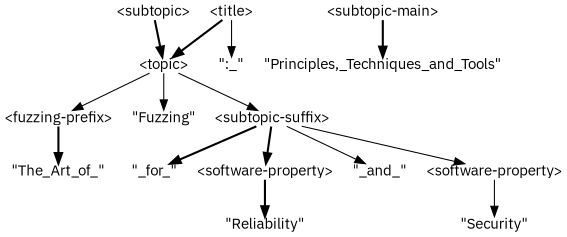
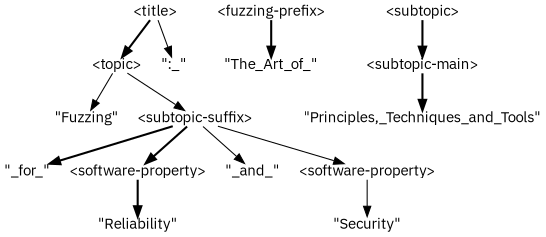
(157, 33) -> (422, 33)
(116, 89) -> none
